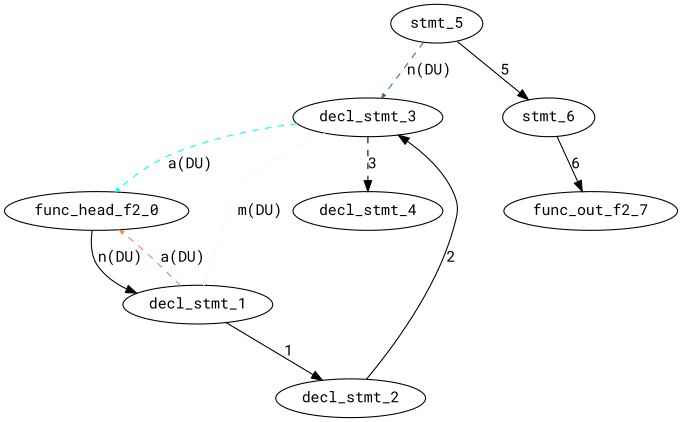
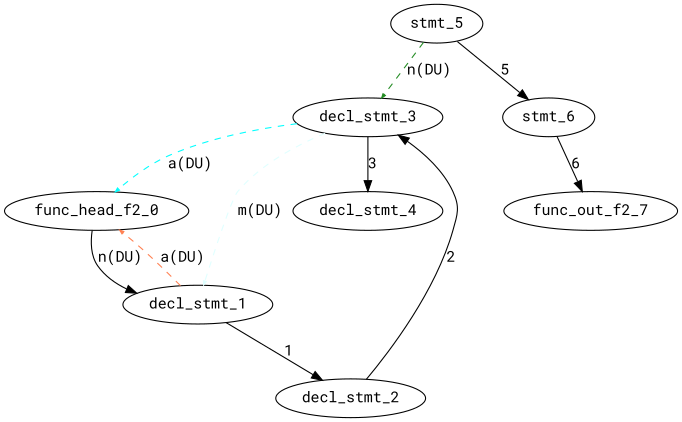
(368, 159) -> (368, 159)
